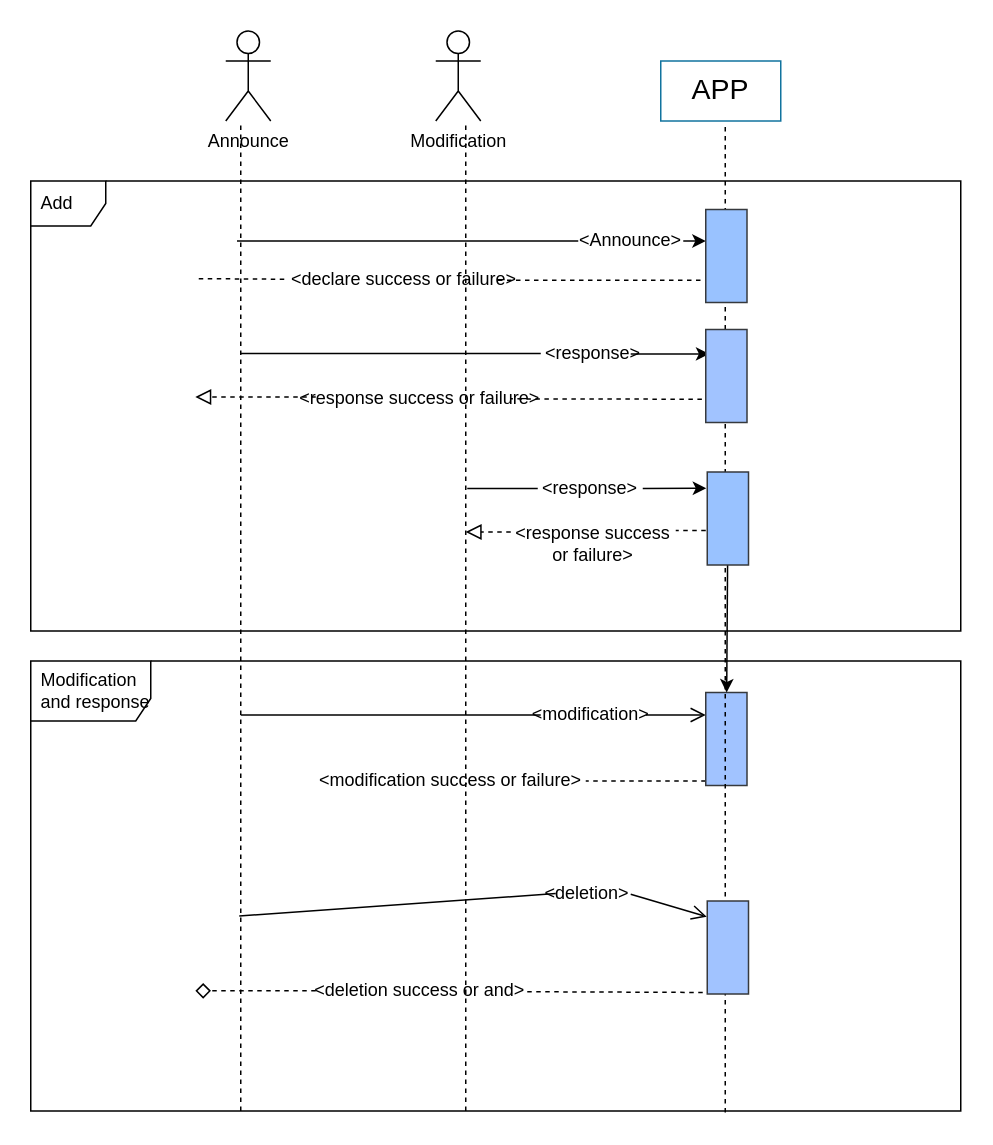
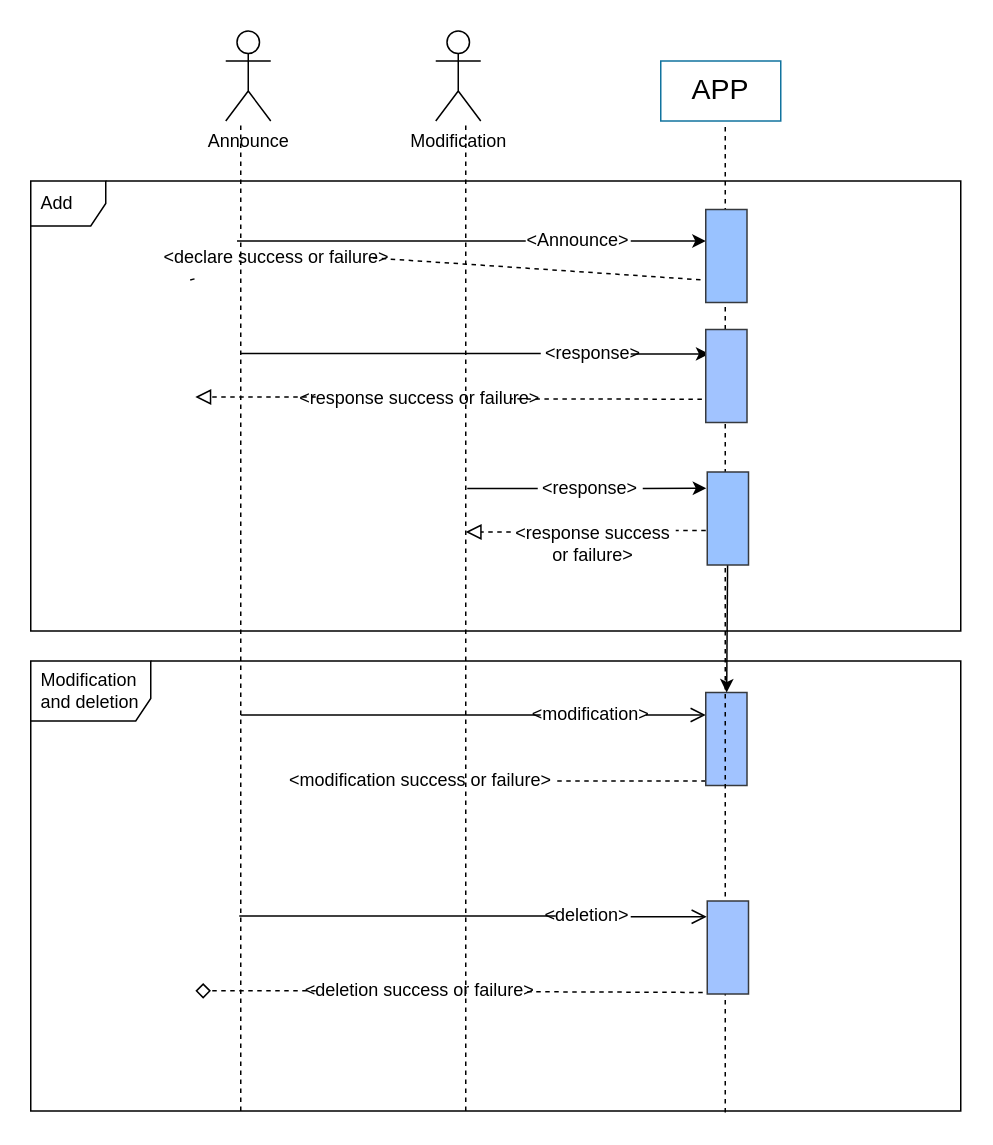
(631, 241) -> (578, 241)
(404, 280) -> (277, 257)
(96, 691) -> (96, 691)
(451, 781) -> (421, 781)
(587, 893) -> (587, 916)
(420, 991) -> (420, 991)
